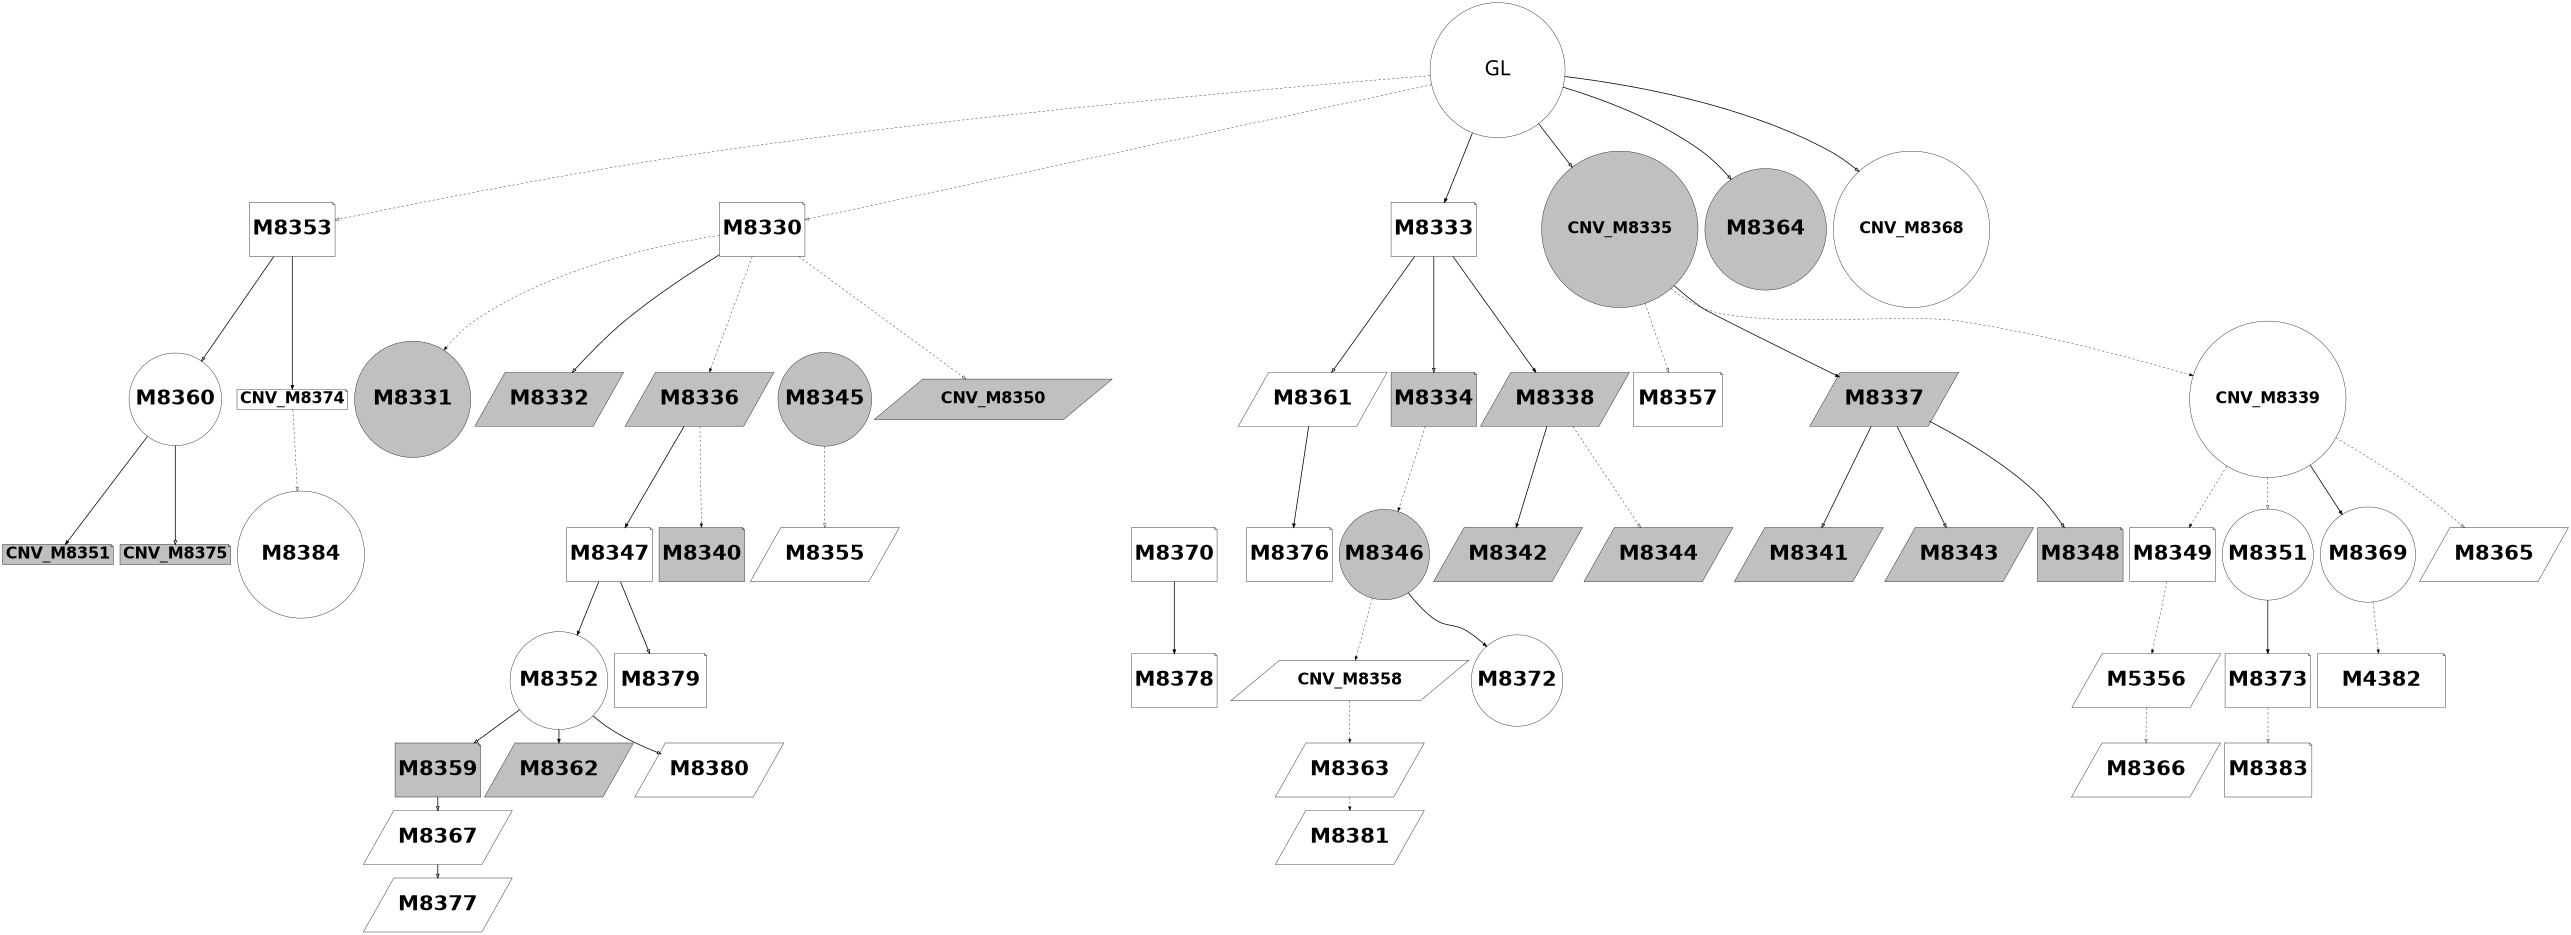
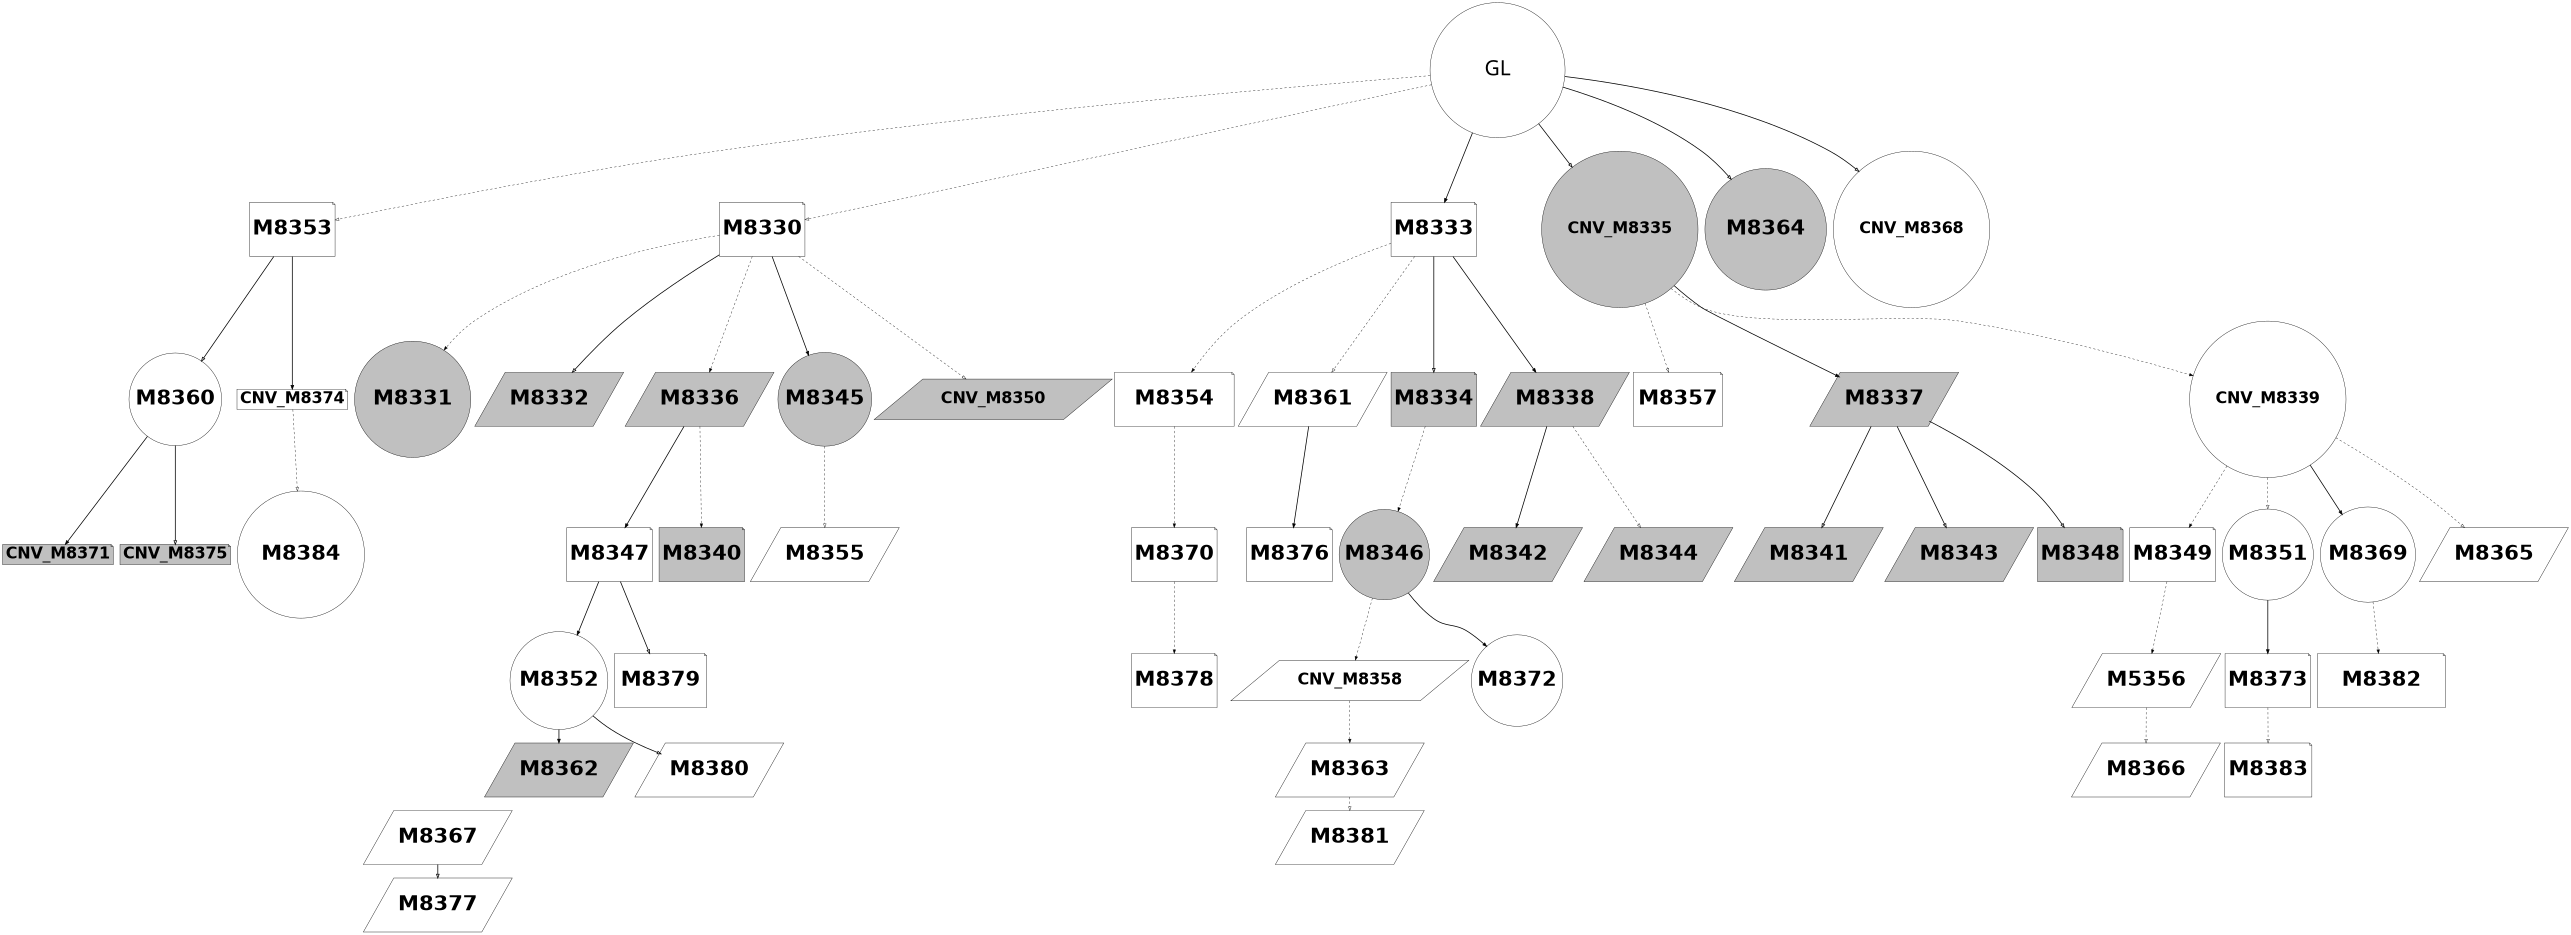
none -> (790, 304)
(1374, 313) -> (1374, 313)
none -> (1174, 399)
(58, 555) -> (58, 555)
(1174, 616) -> (1174, 616)
(2381, 681) -> (2381, 681)
(438, 770) -> none
(1350, 802) -> (1350, 802)
